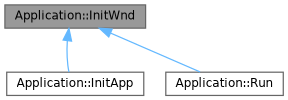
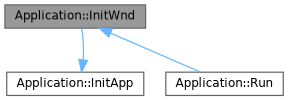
(67, 56) -> (83, 44)
